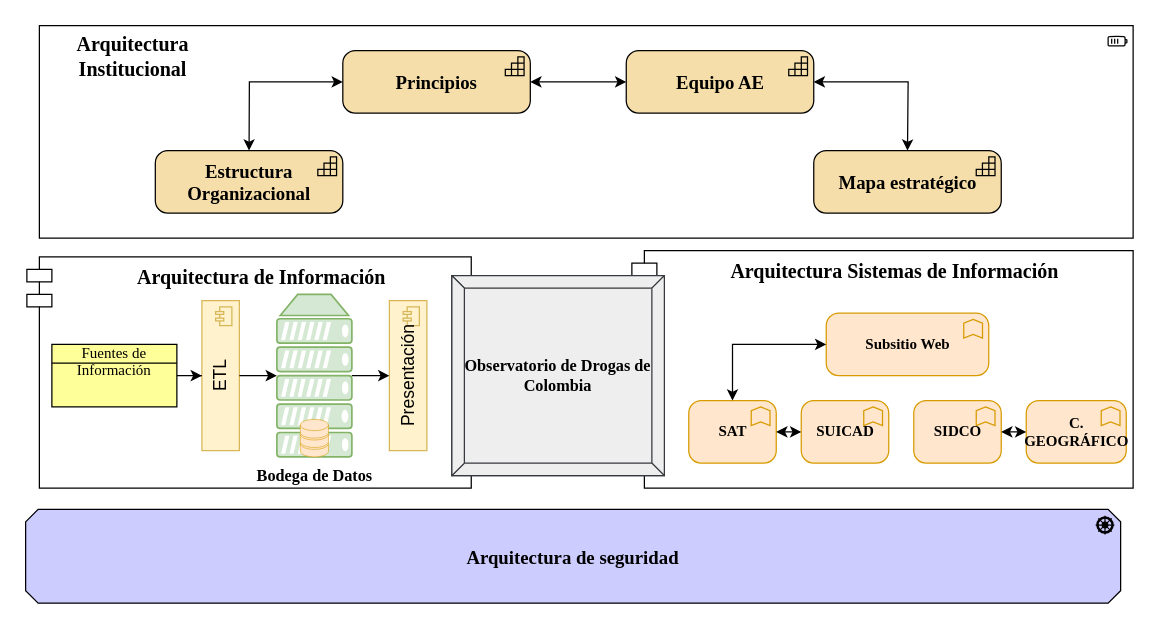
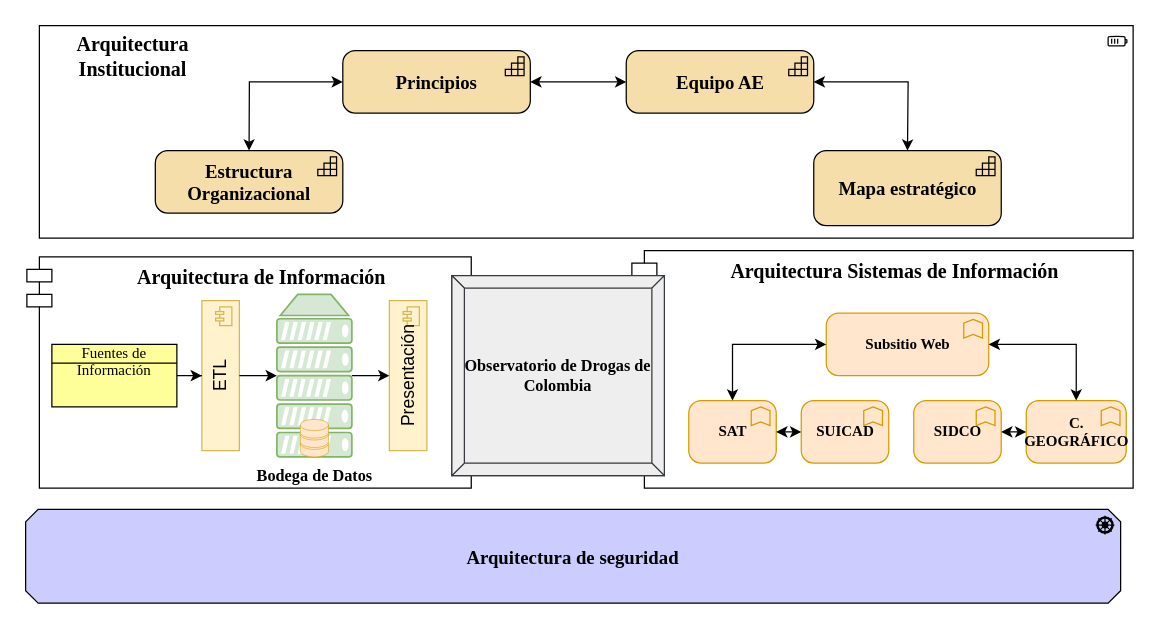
(908, 182) -> (908, 188)
none -> (1061, 344)
